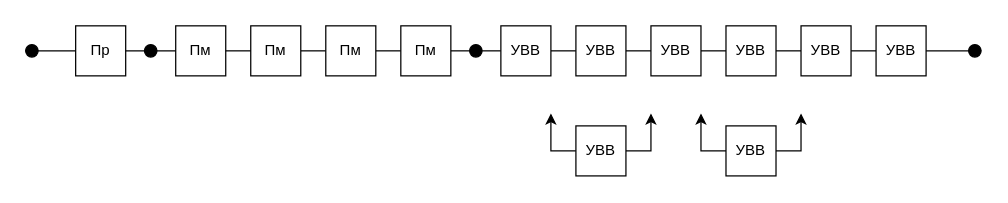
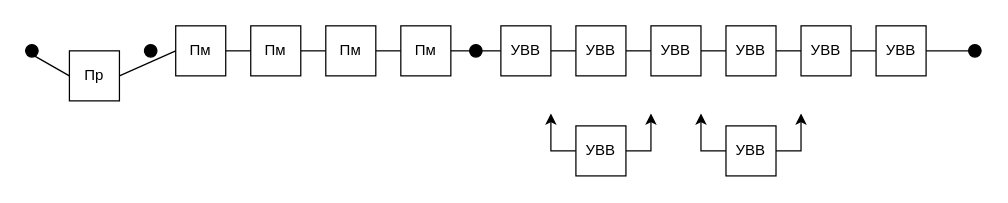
(101, 51) -> (94, 76)
